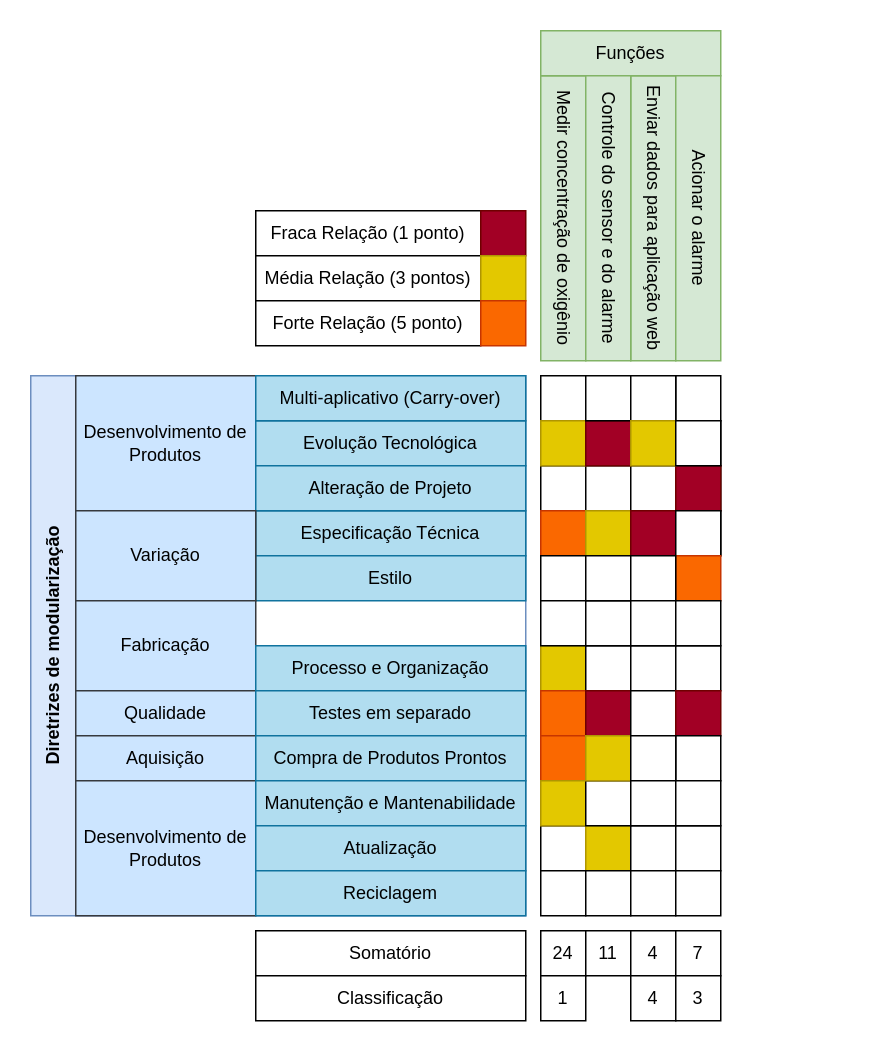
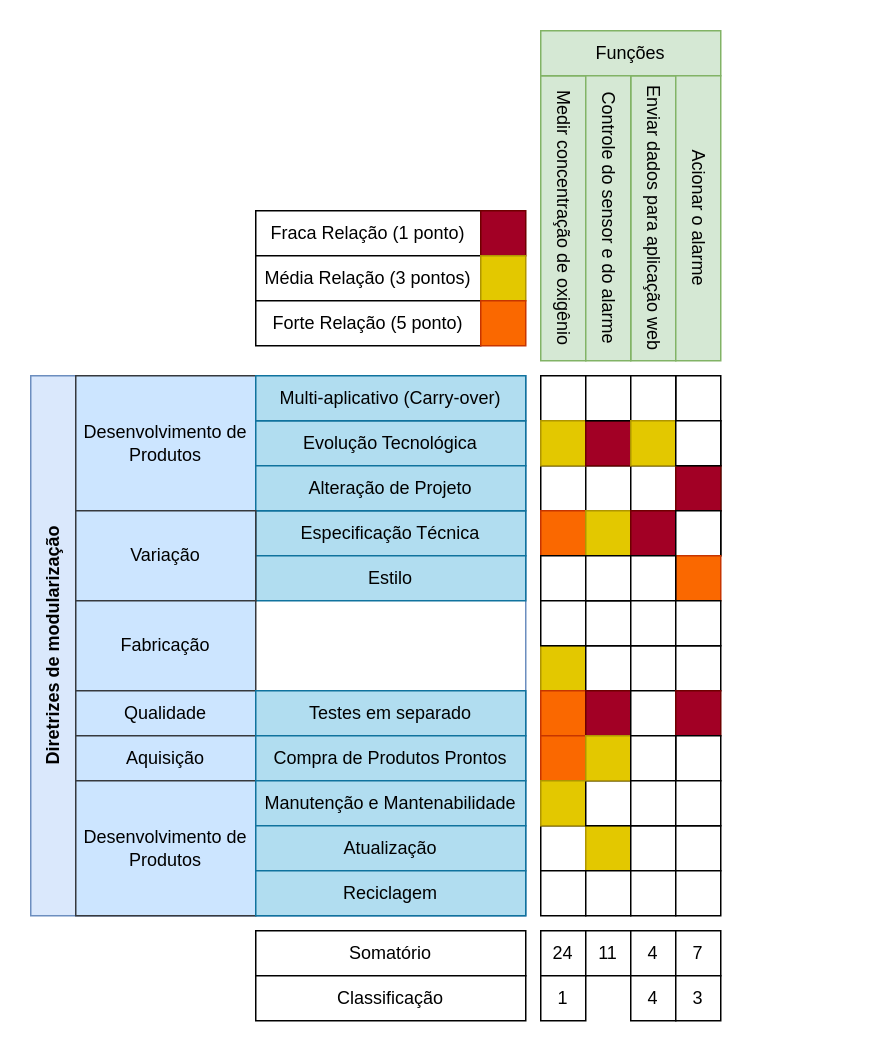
(391, 668) -> none
